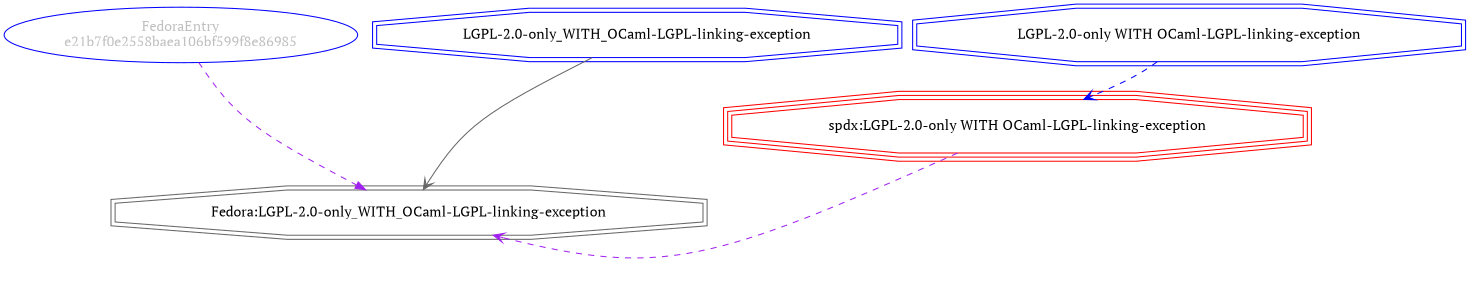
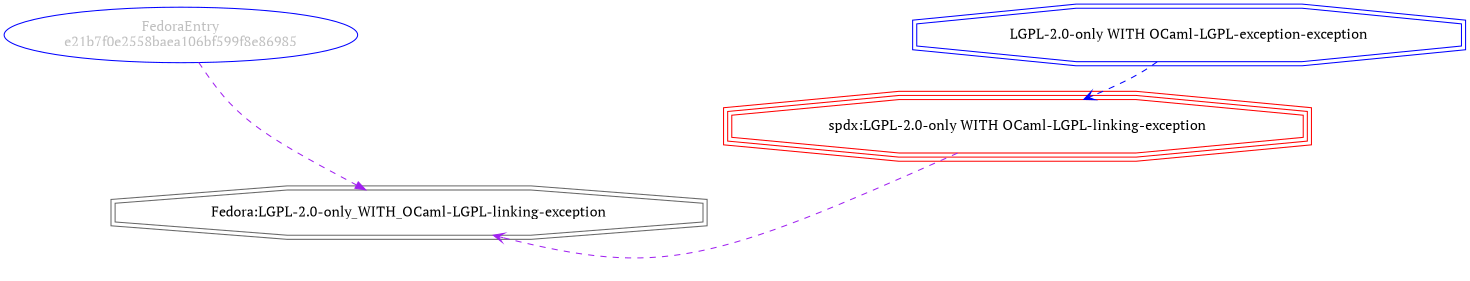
(637, 35) -> none
(1189, 35) -> (1189, 35)
